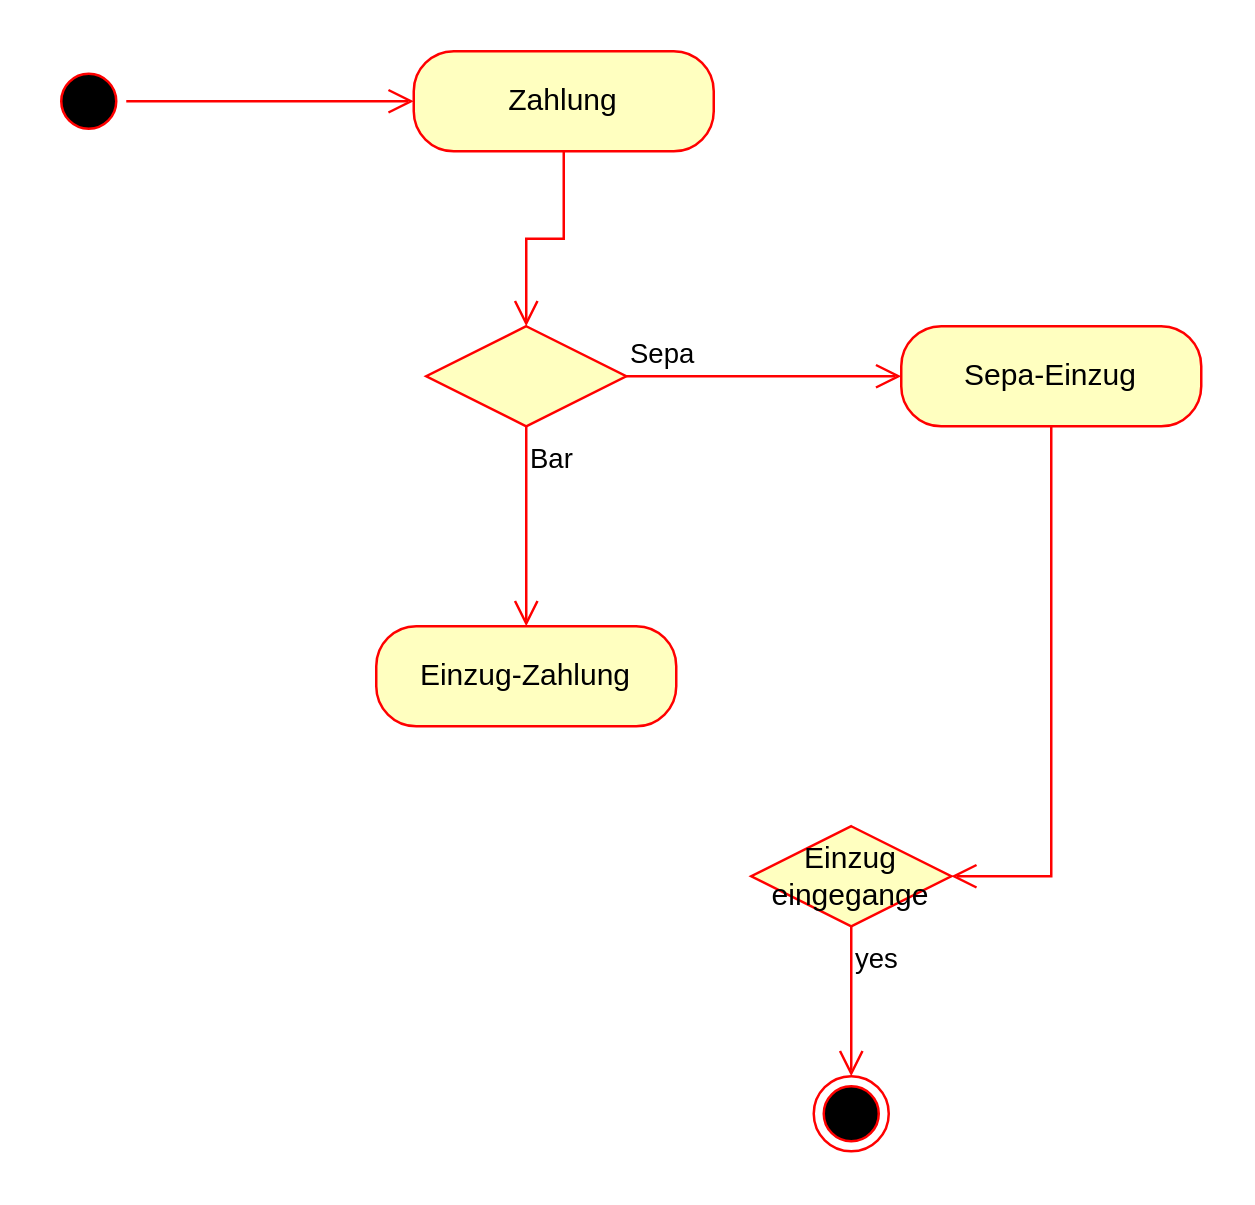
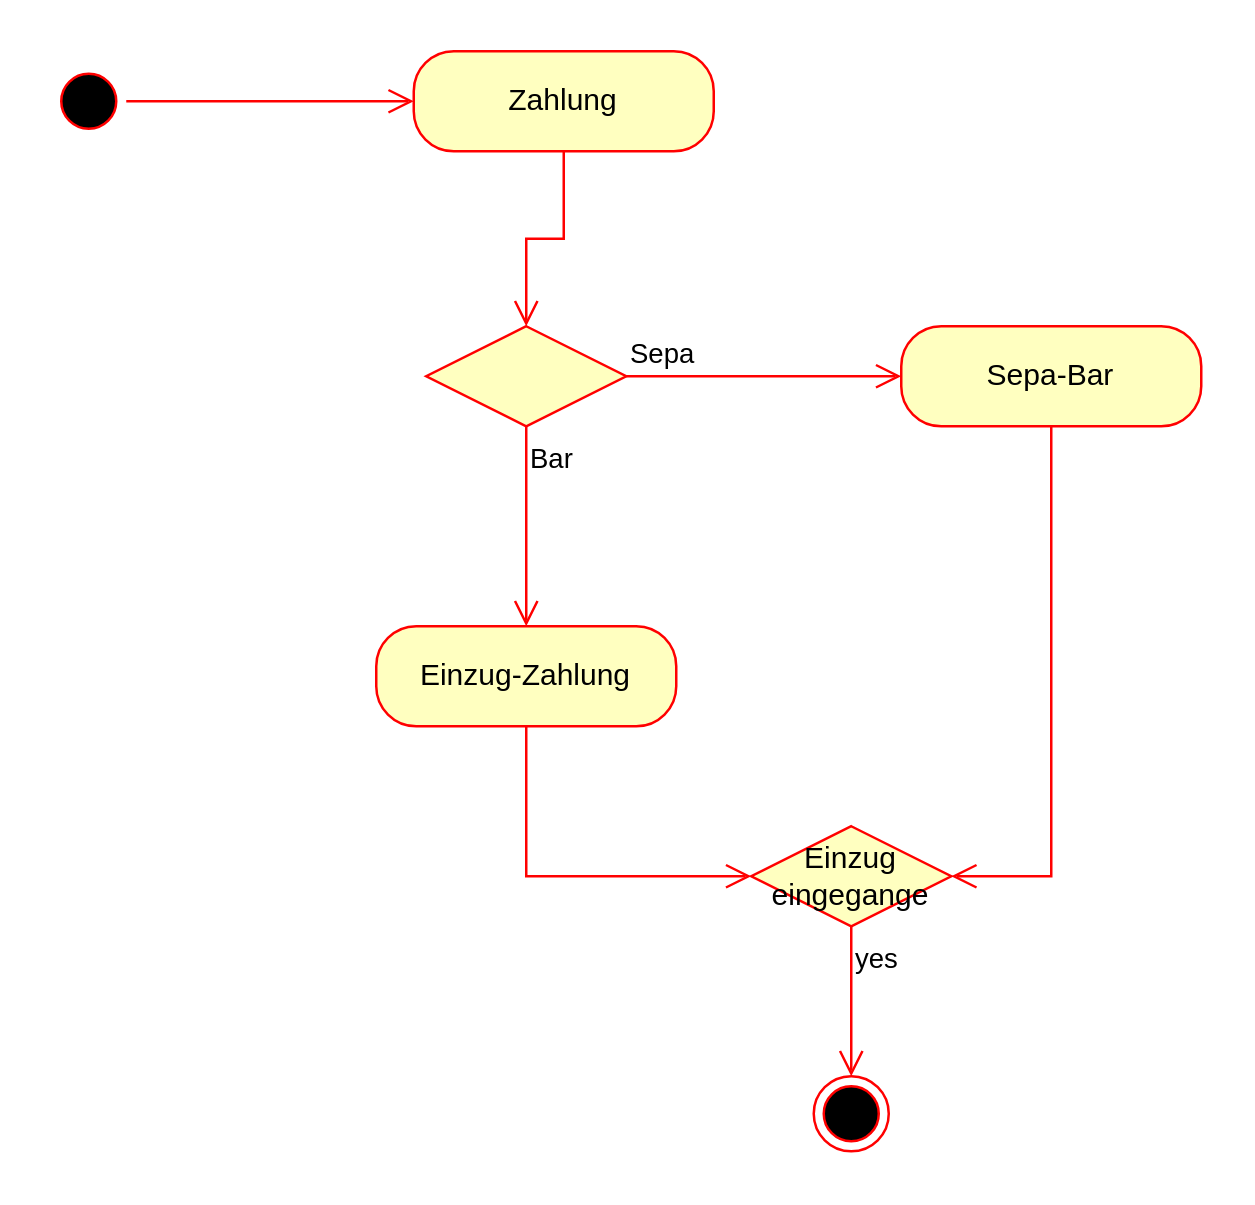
(1051, 376) -> (1051, 376)
none -> (560, 876)
